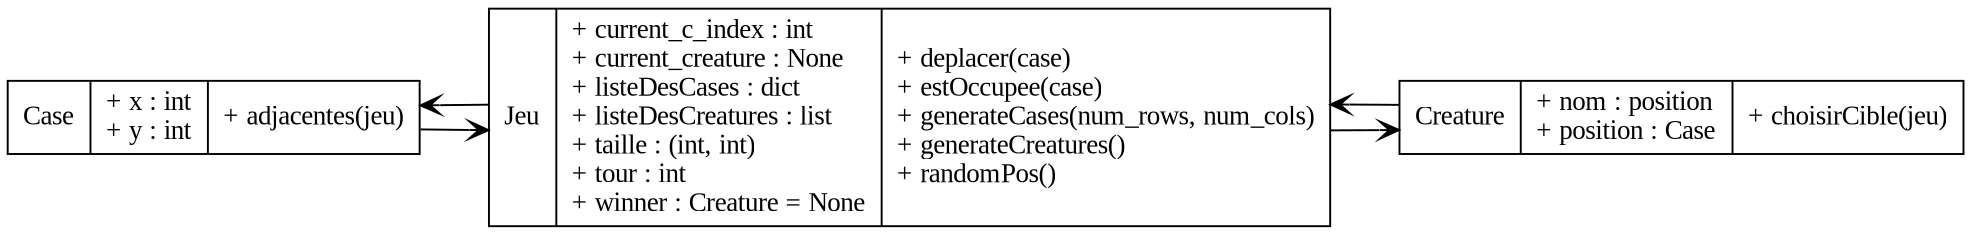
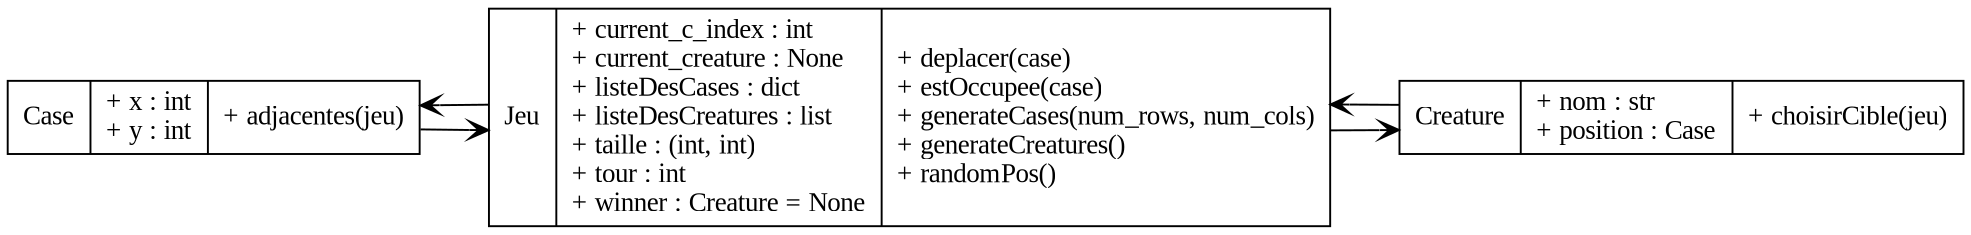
(1625, 102) -> (1596, 102)
